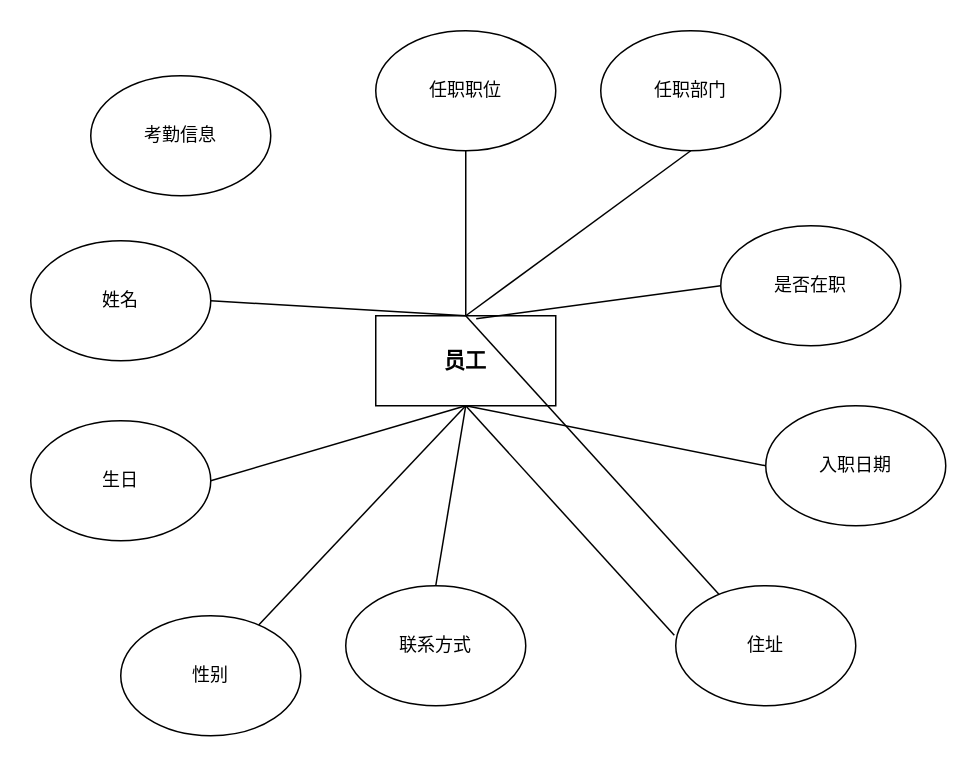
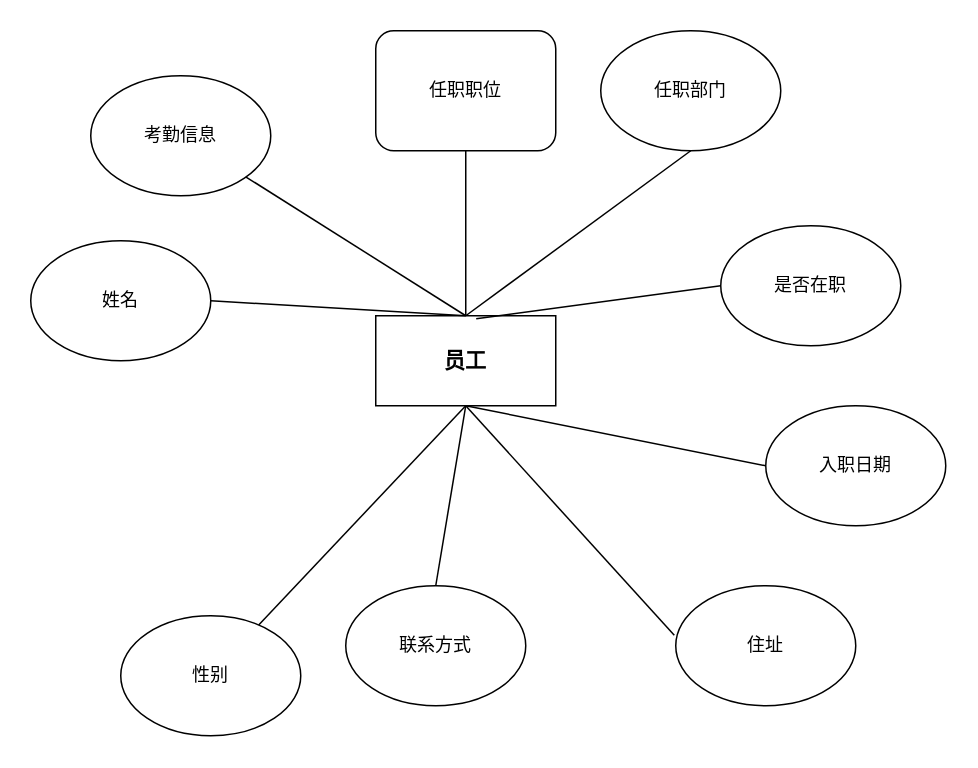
(466, 91) -> (466, 91)
(335, 444) -> none
(593, 456) -> (354, 245)
(121, 481) -> none
